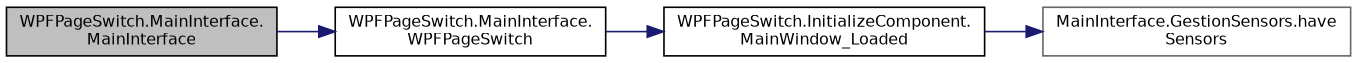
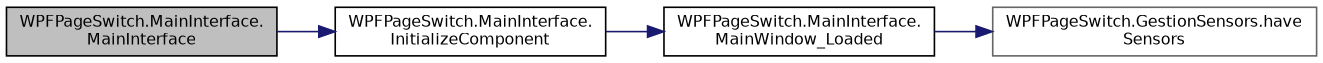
(470, 32) -> (470, 32)
(824, 32) -> (799, 32)
(1197, 32) -> (1155, 32)
